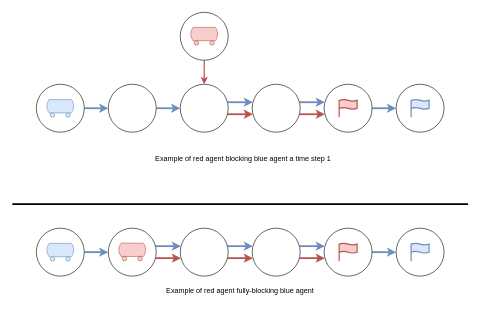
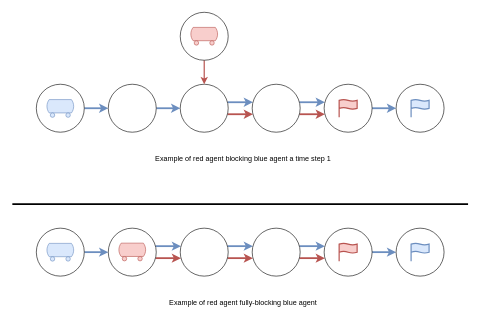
(240, 291) -> (243, 303)
